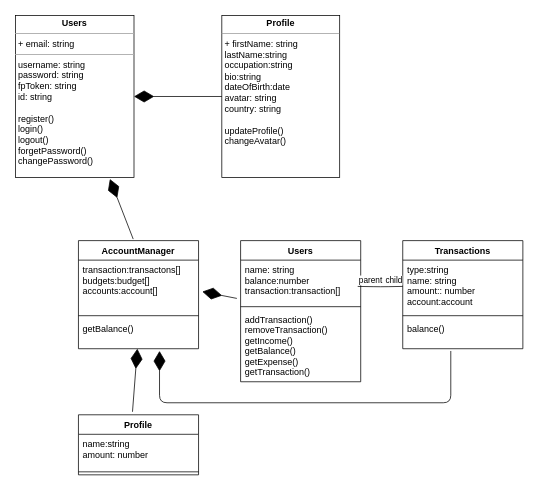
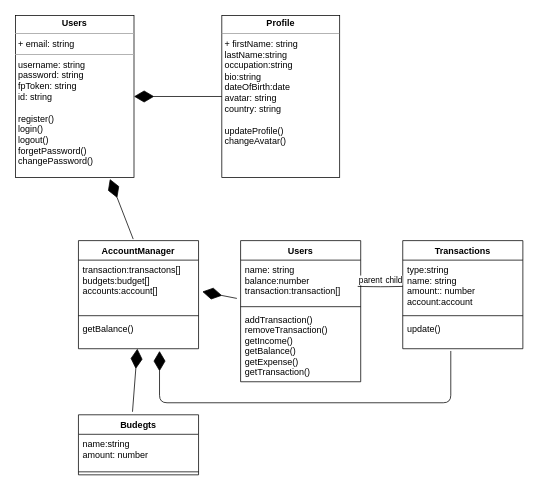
(428, 329) -> (427, 329)
(138, 425) -> (138, 425)
